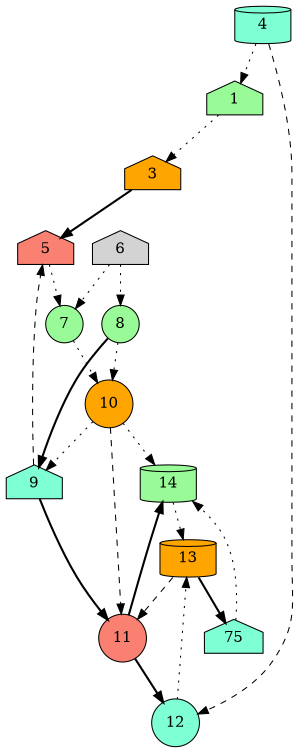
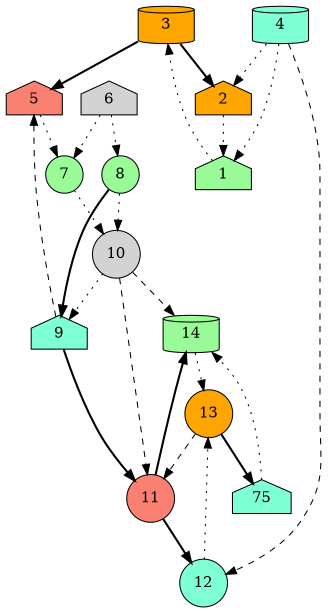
none -> (223, 100)
(153, 175) -> (166, 25)
(109, 404) -> (116, 254)
(136, 440) -> (150, 290)
(188, 558) -> (209, 414)
